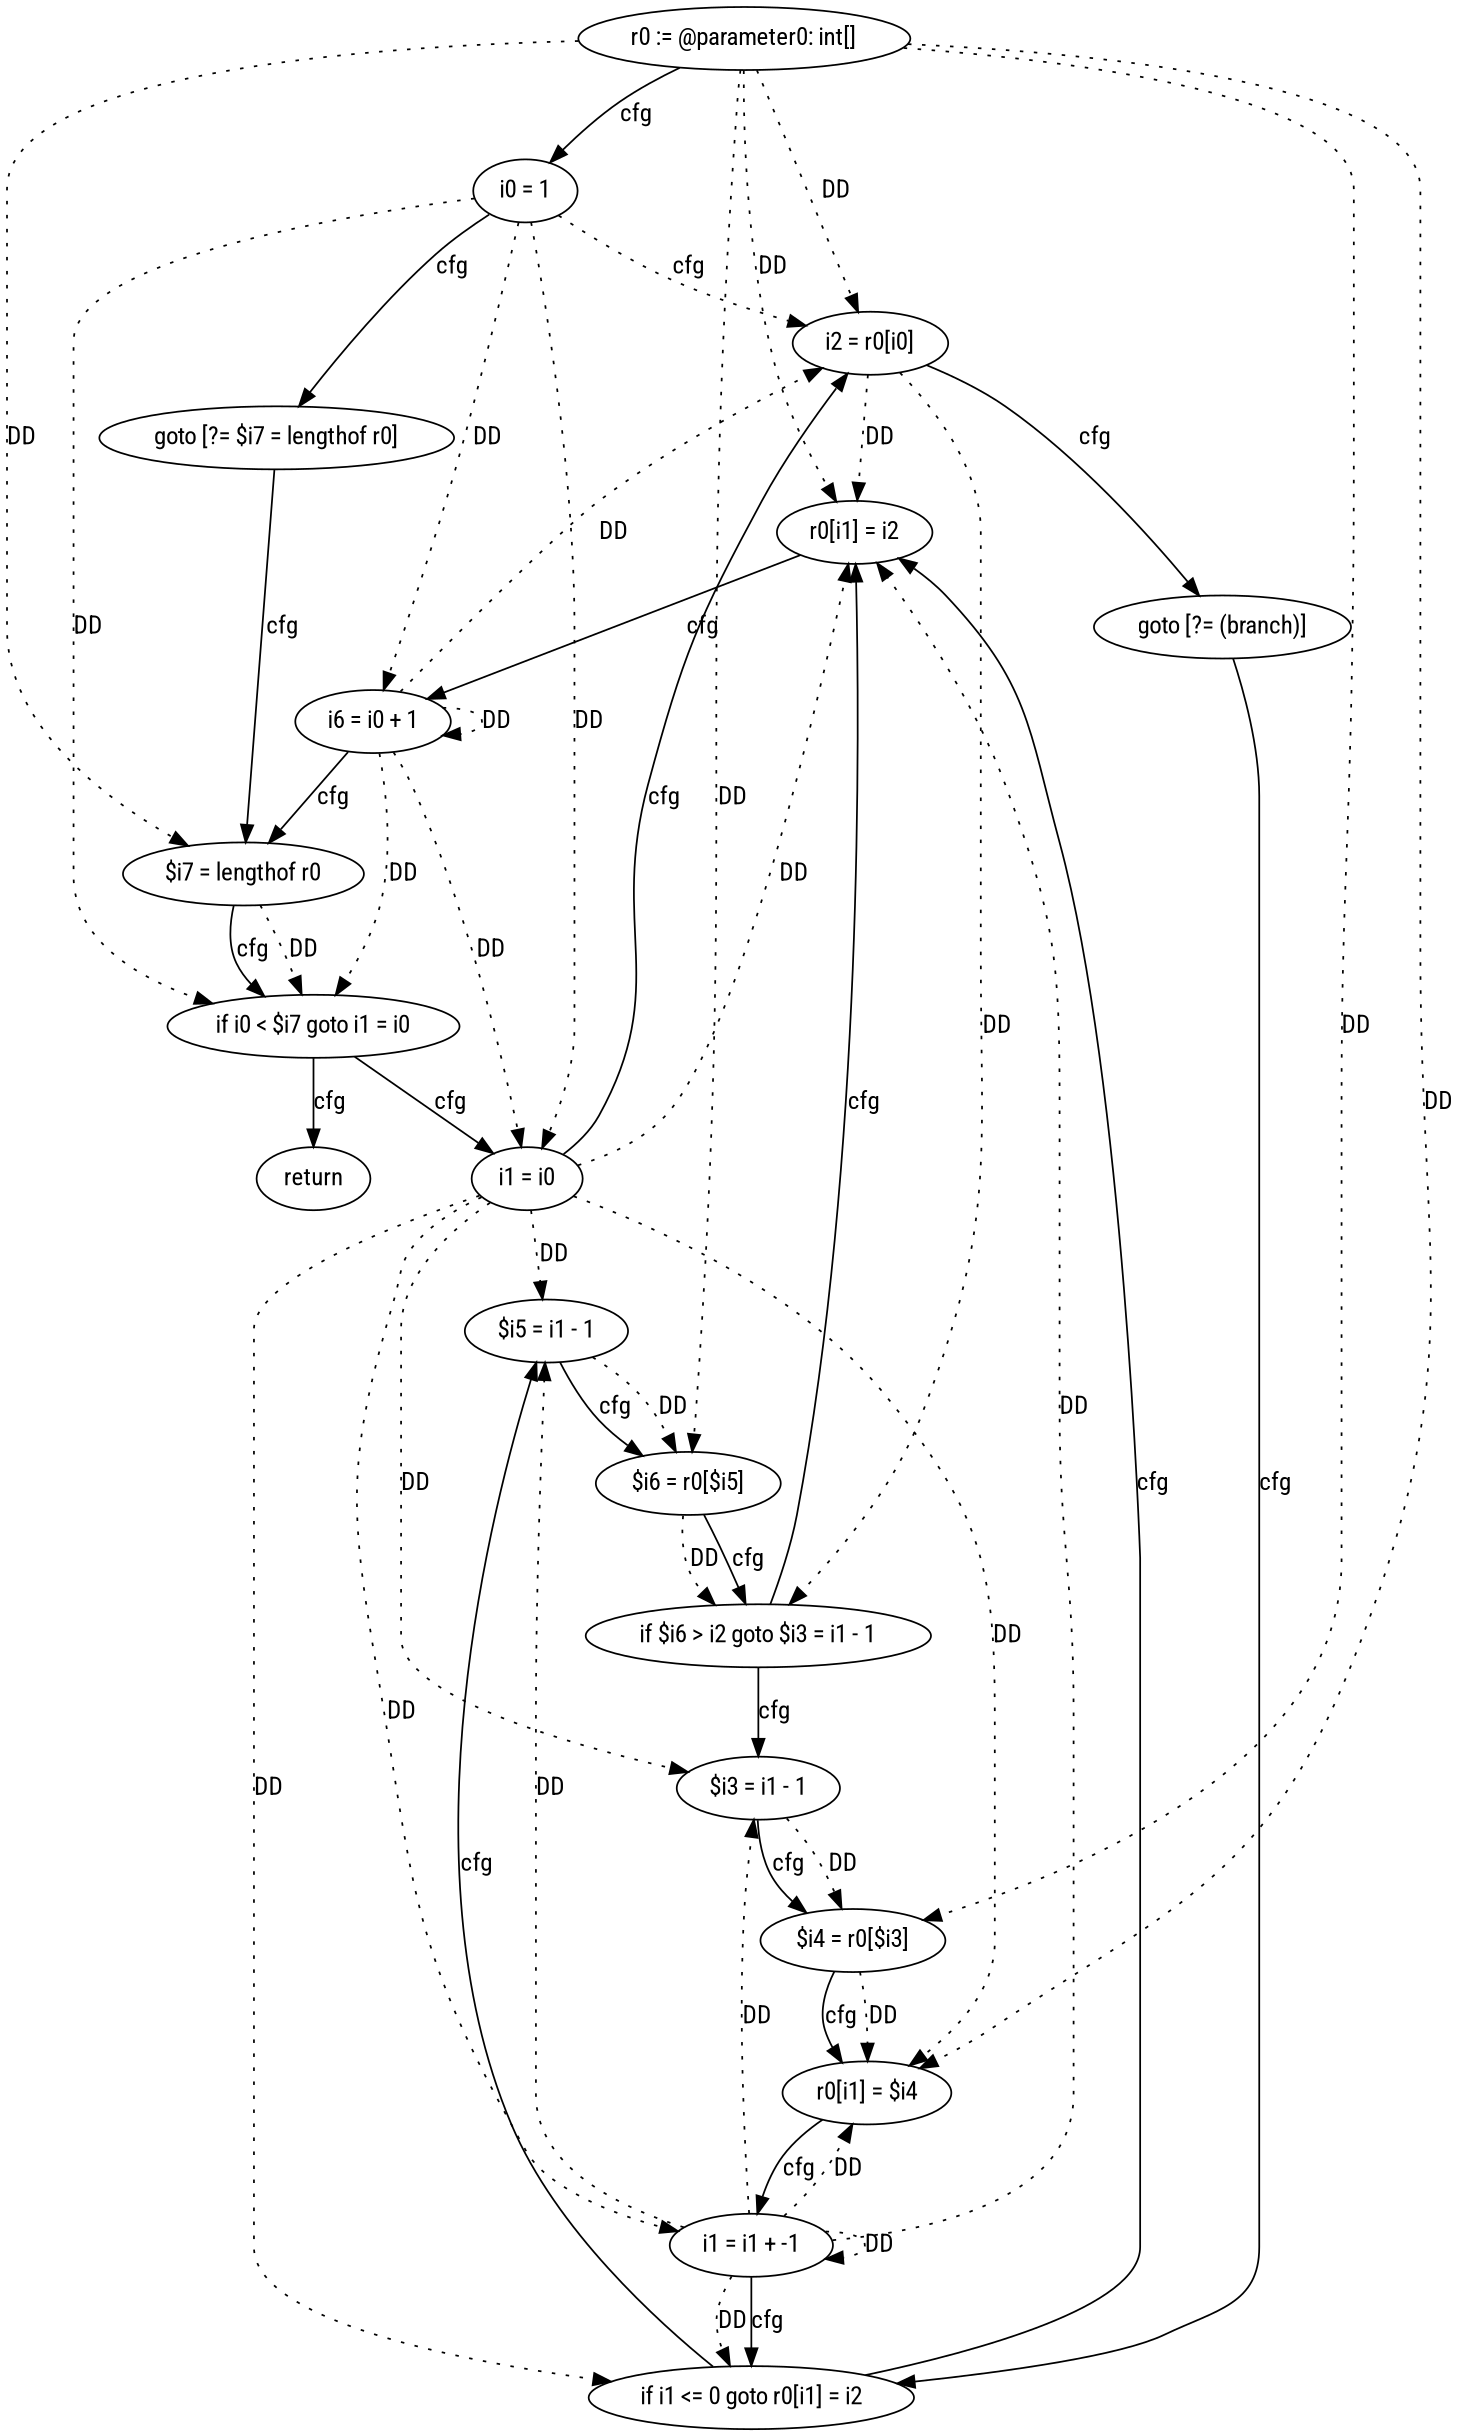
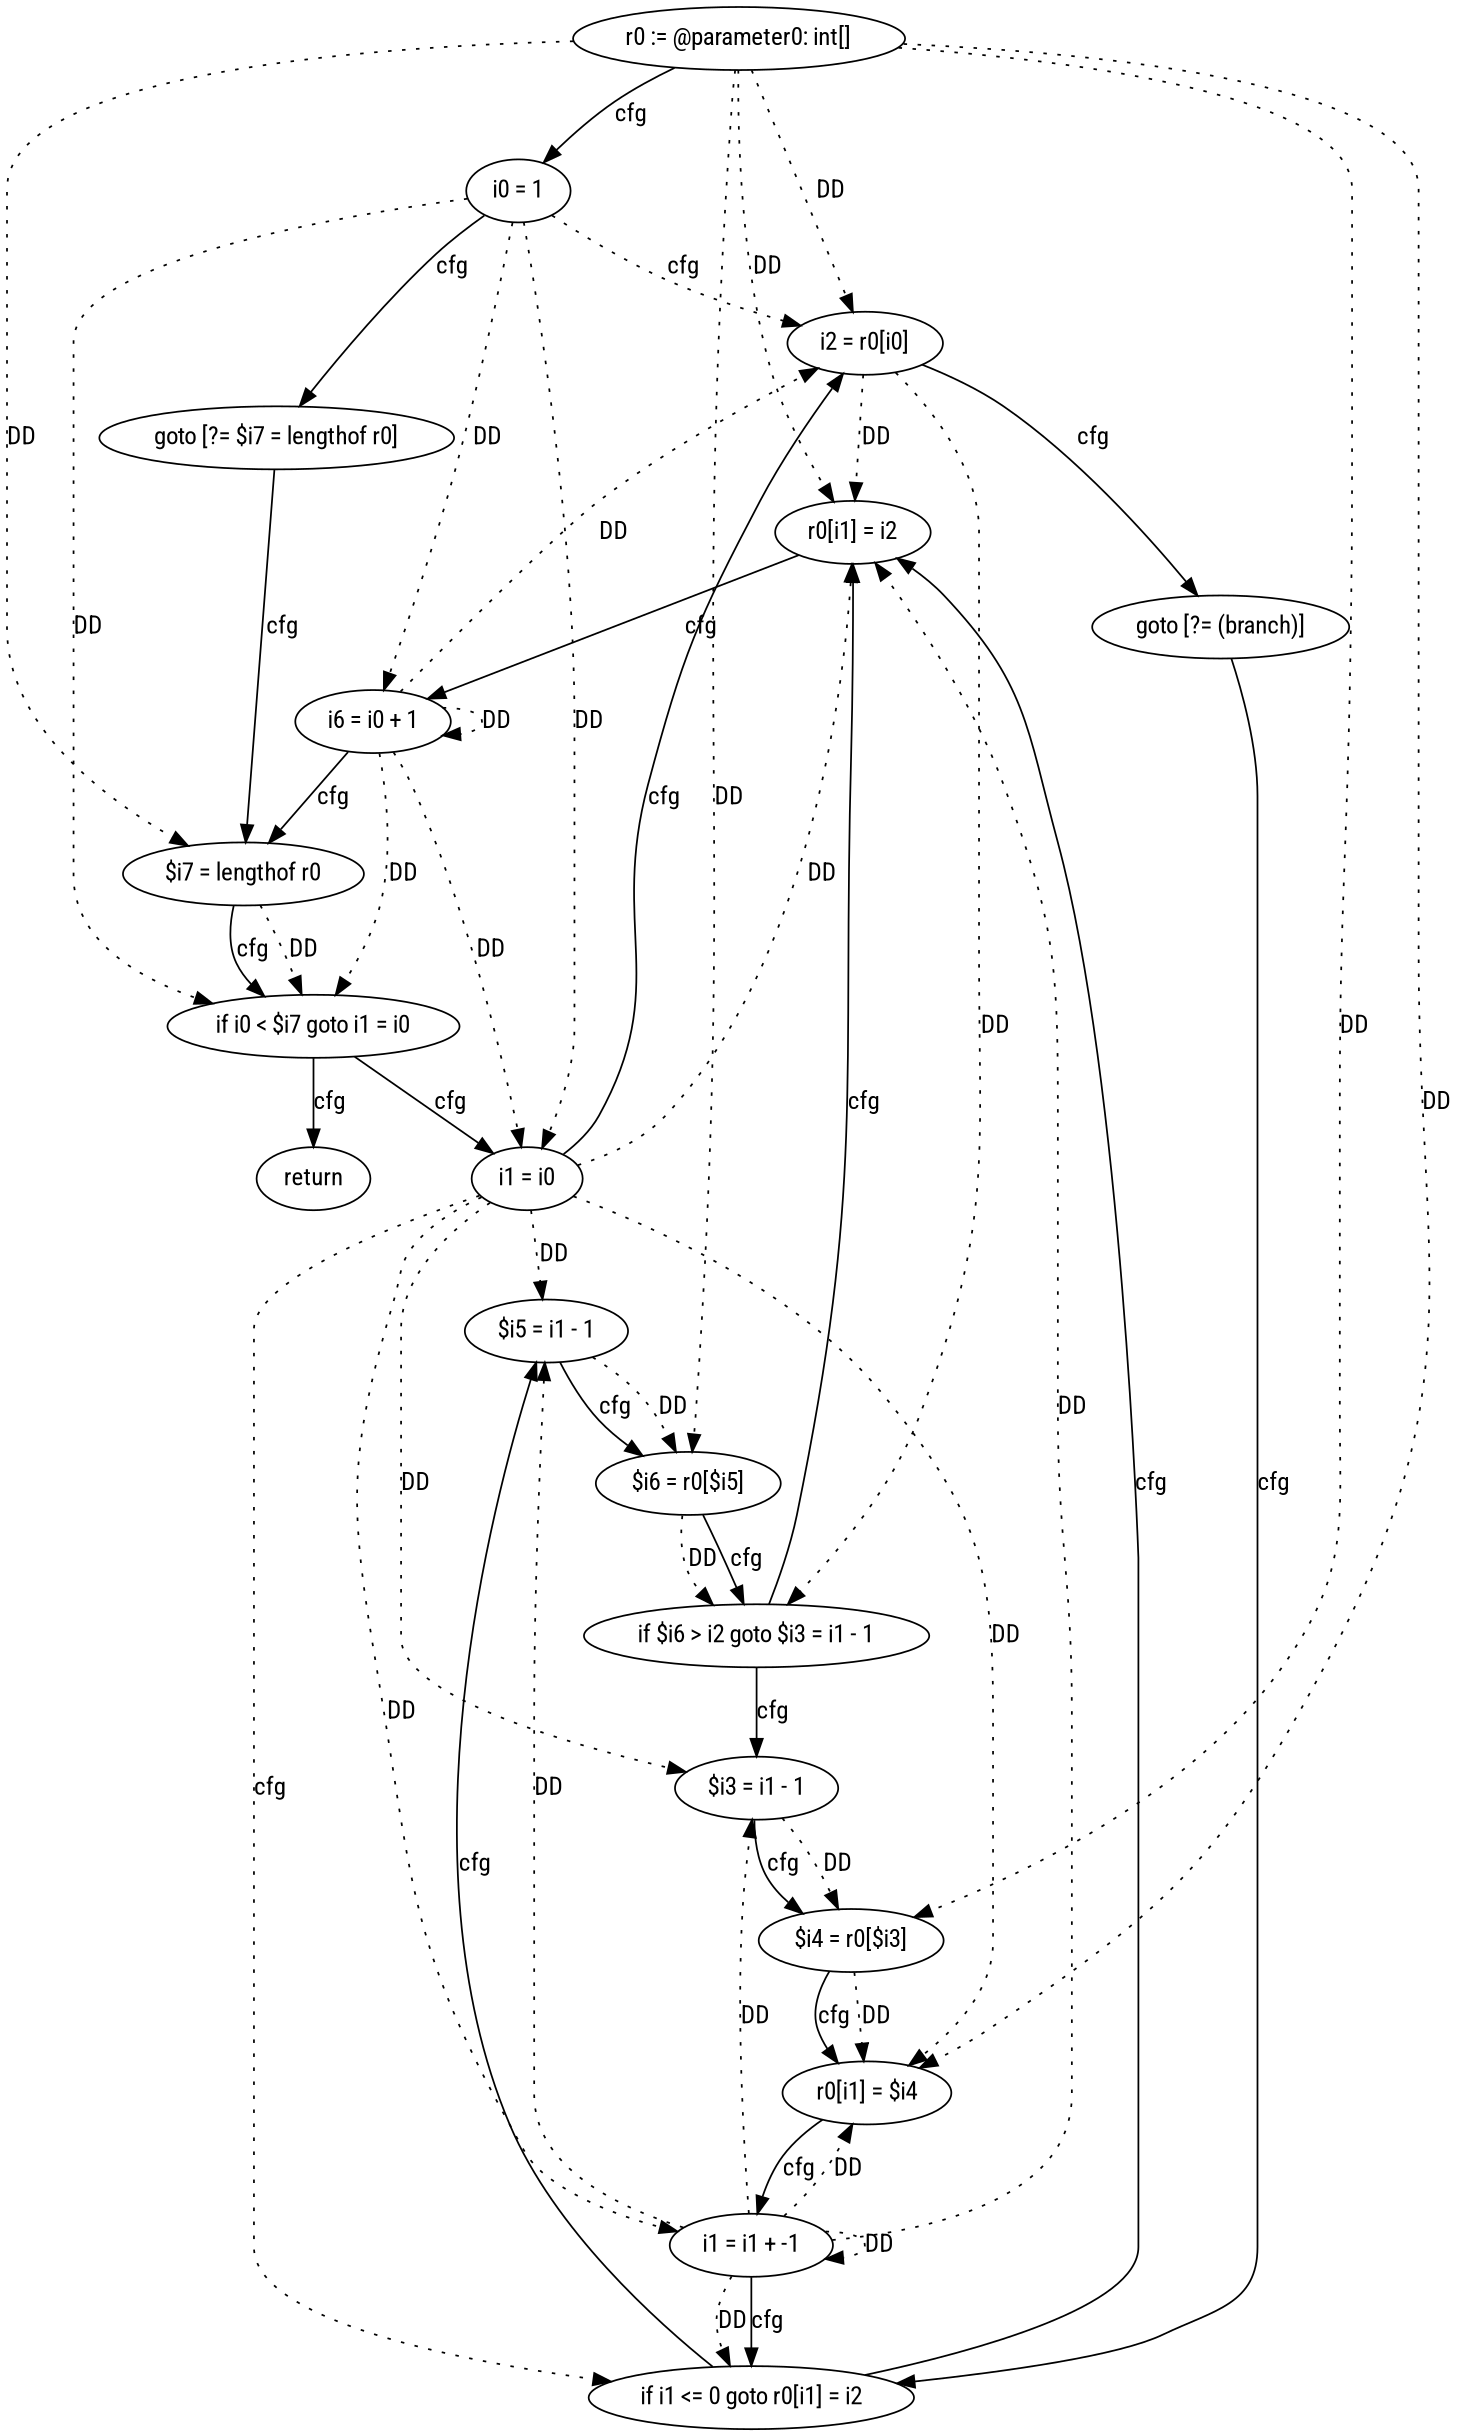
(269, 1788) -> (271, 1788)
